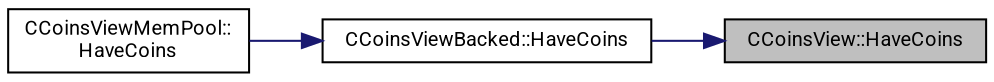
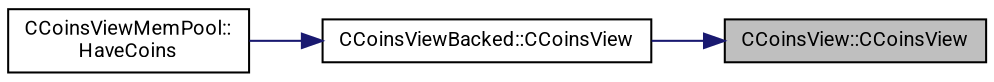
(487, 41) -> (487, 41)
(855, 41) -> (855, 41)
